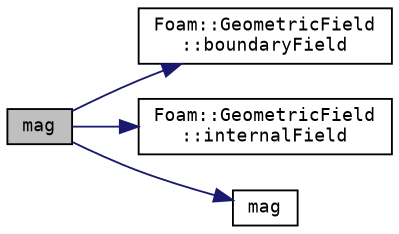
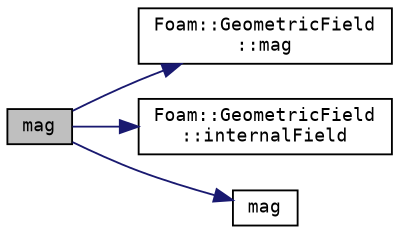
(265, 36) -> (265, 36)
